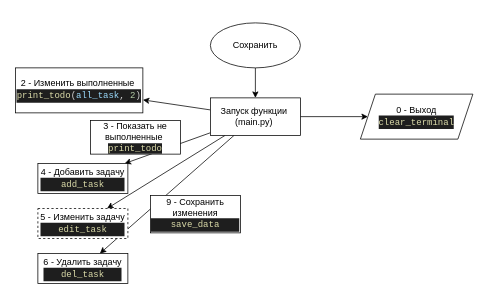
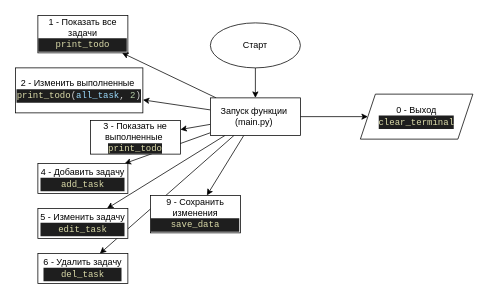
none -> (83, 34)
(255, 45) -> (255, 45)
none -> (171, 76)
none -> (198, 126)
none -> (227, 163)
(83, 224) -> (83, 224)
